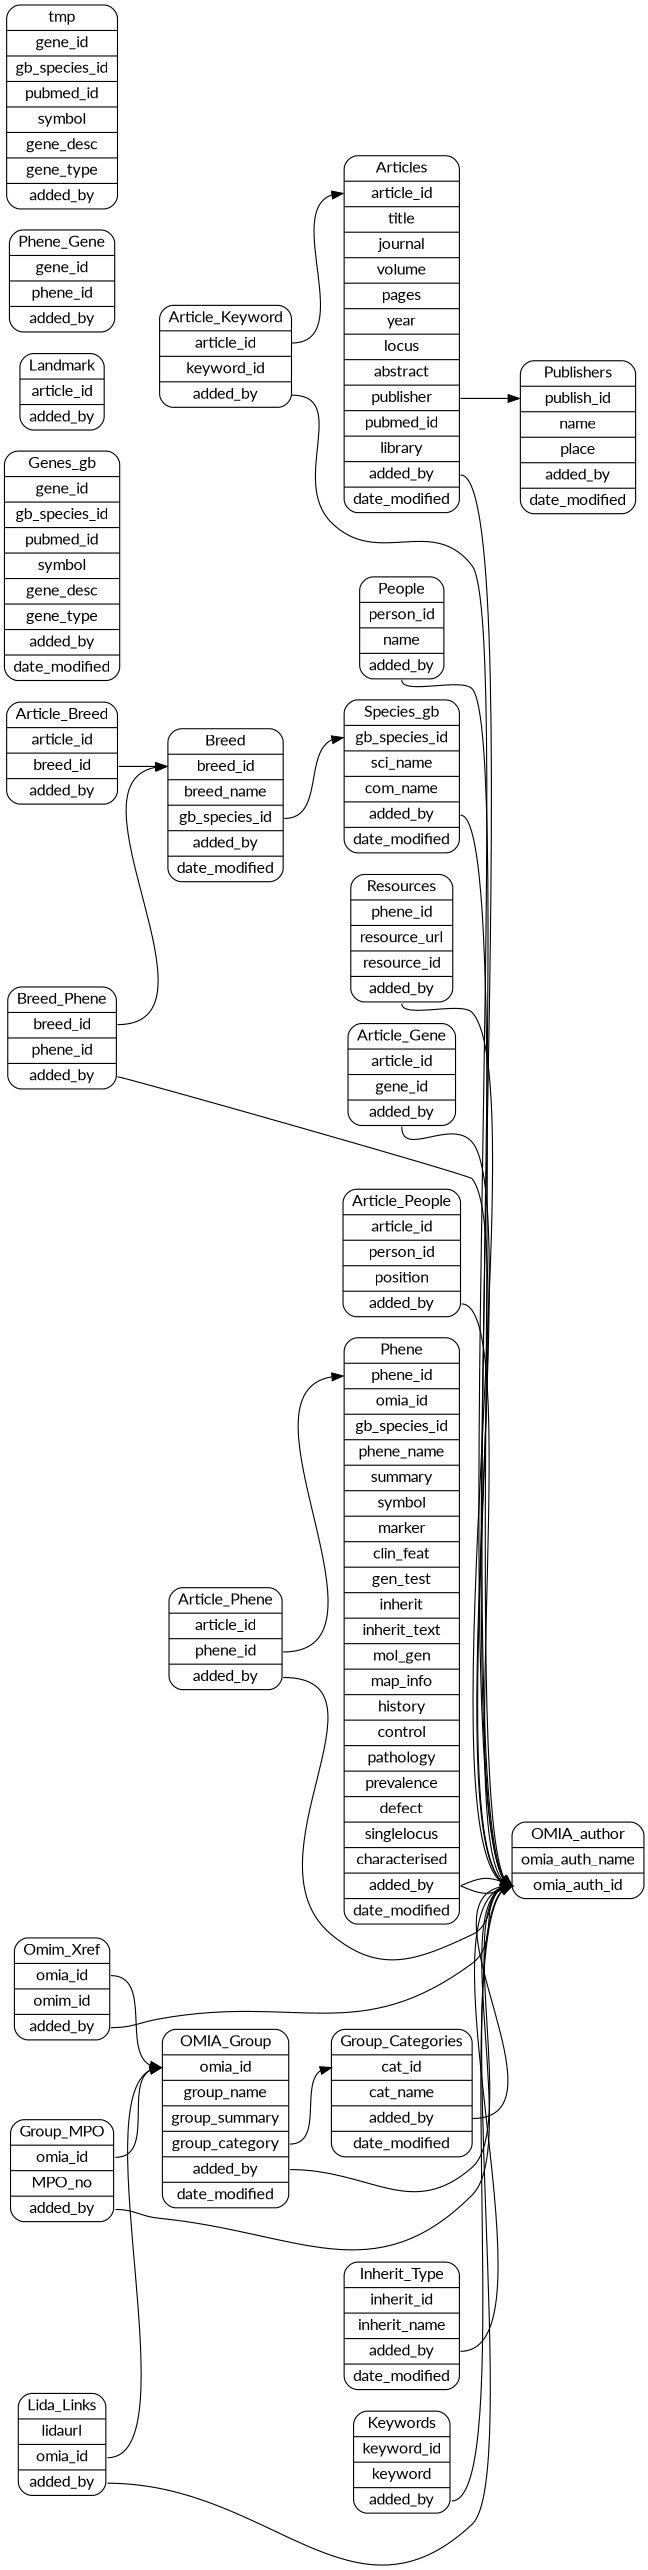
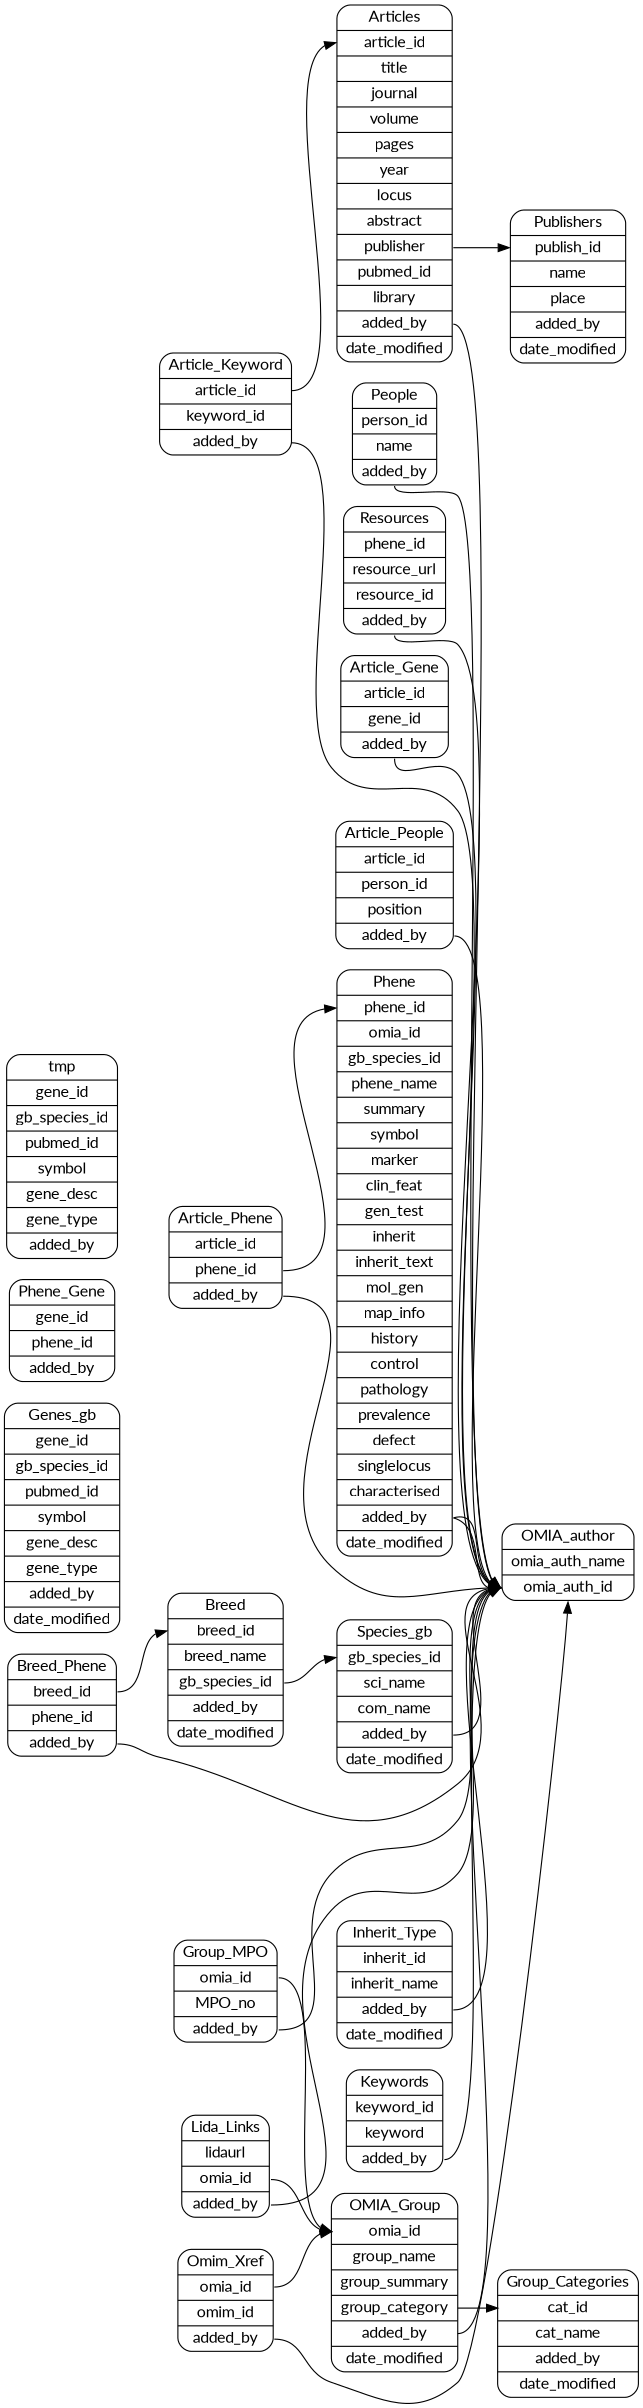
(62, 392) -> none
(62, 753) -> none
(494, 2007) -> none
